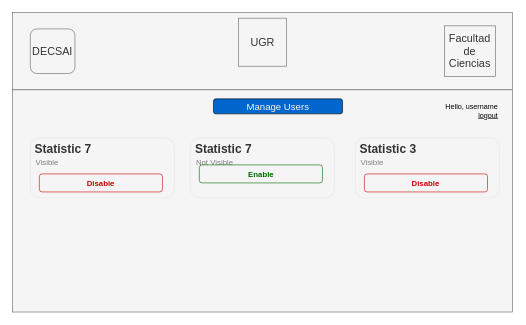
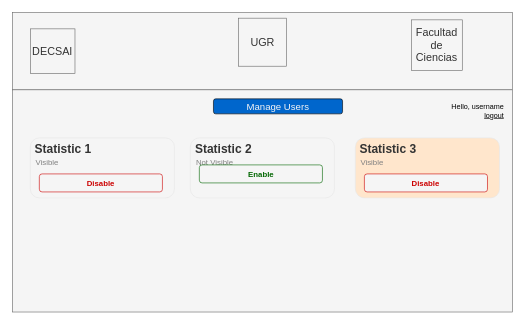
(53, 51) -> (53, 51)
(470, 51) -> (437, 45)
(469, 111) -> (475, 111)
(57, 153) -> (57, 153)
(218, 153) -> (218, 153)
(427, 168) -> (427, 168)
